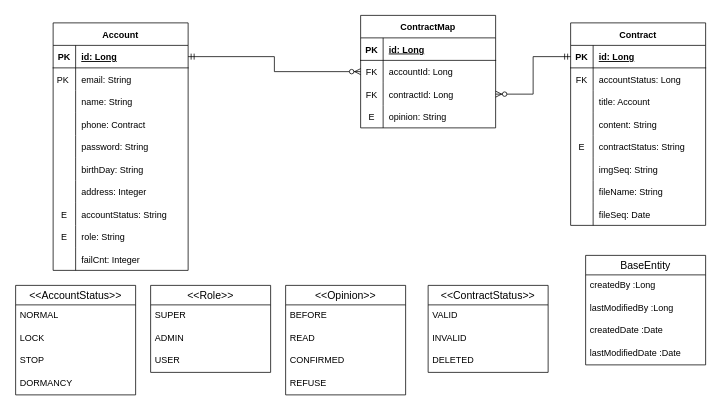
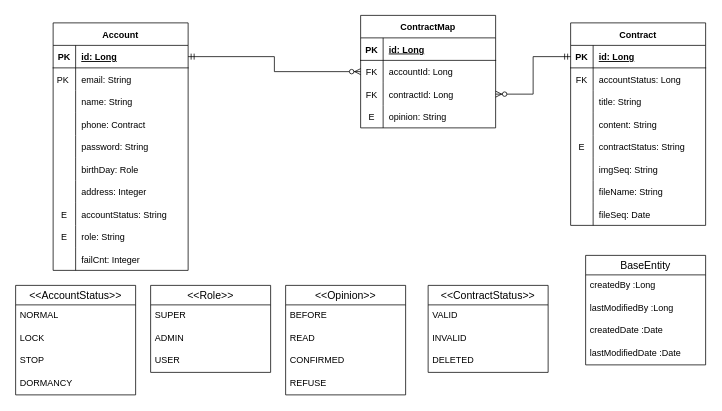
(629, 102) -> (625, 102)
(117, 170) -> (112, 170)
